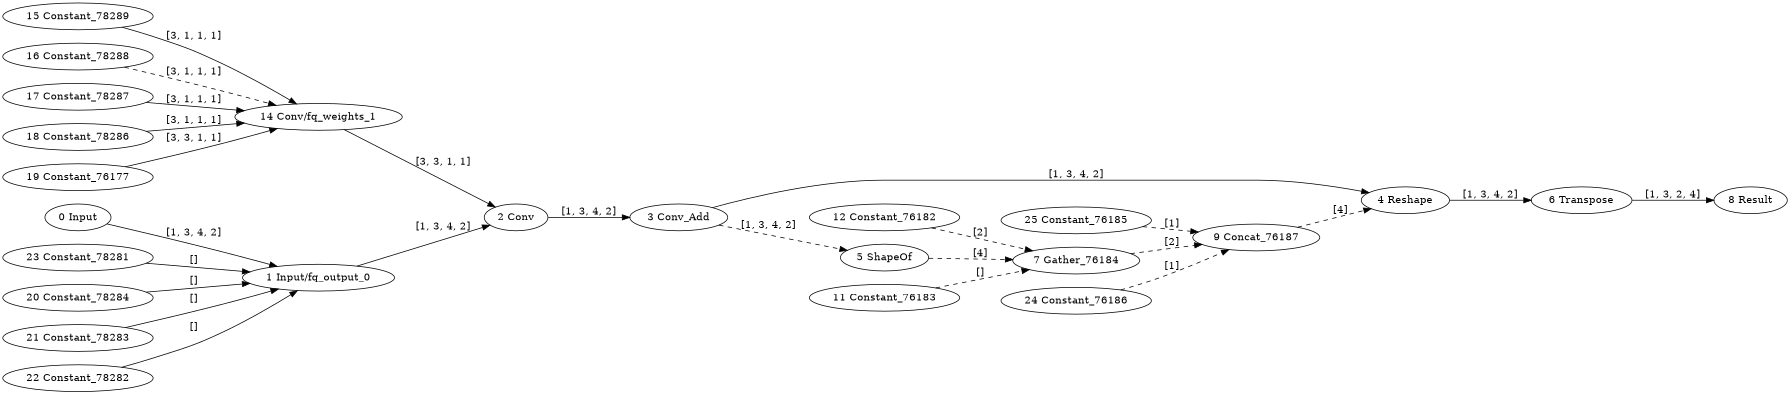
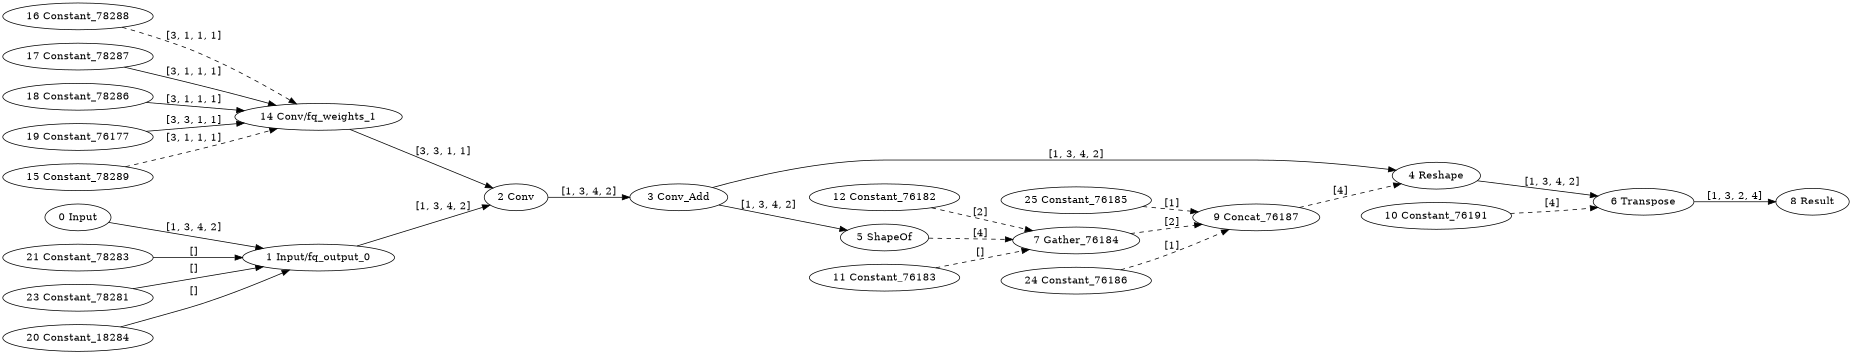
(209, 57) -> (198, 150)
none -> (1436, 216)
(779, 237) -> (779, 217)
(78, 298) -> (78, 338)
(78, 378) -> none
